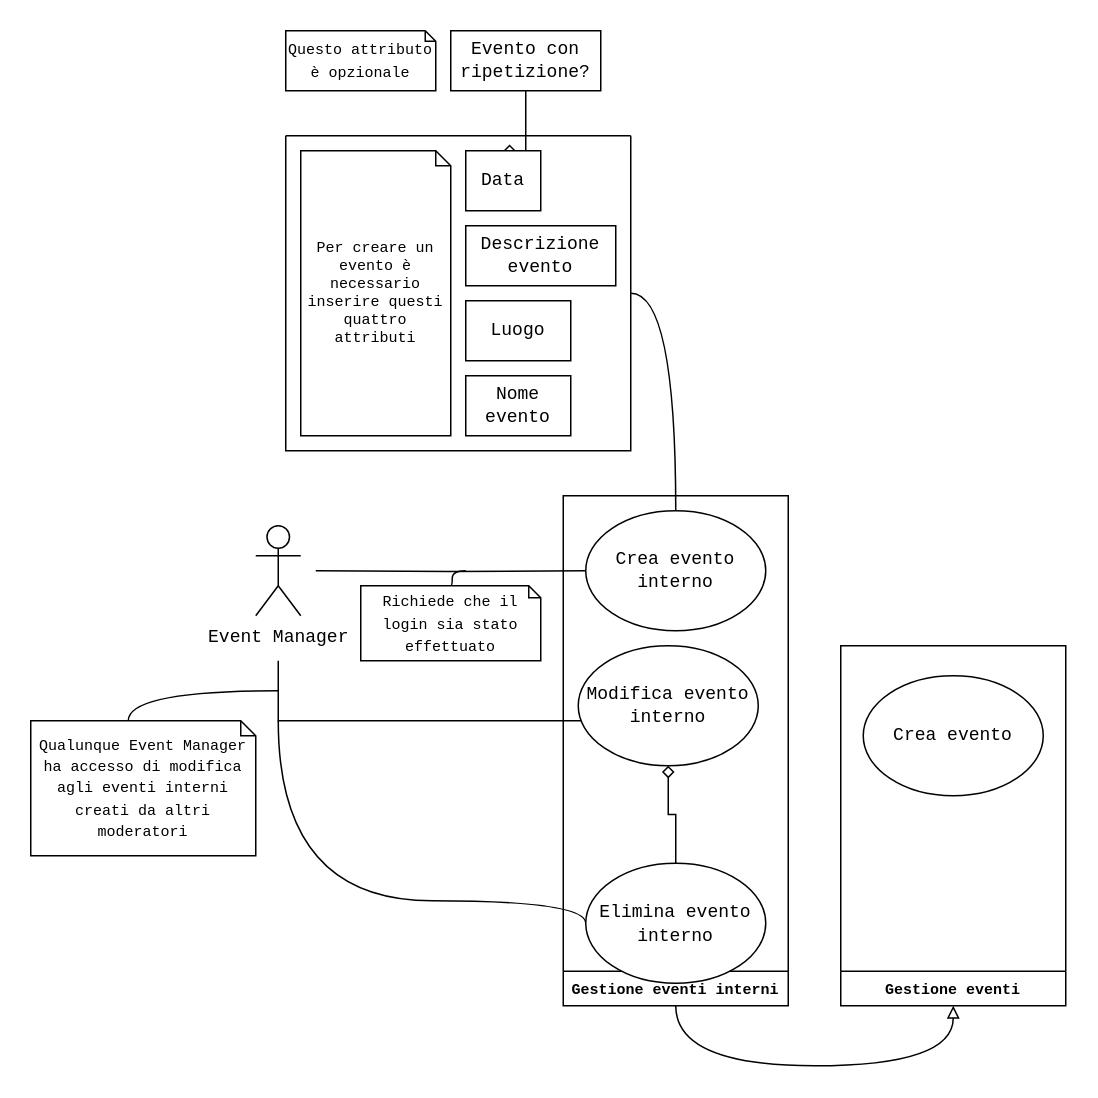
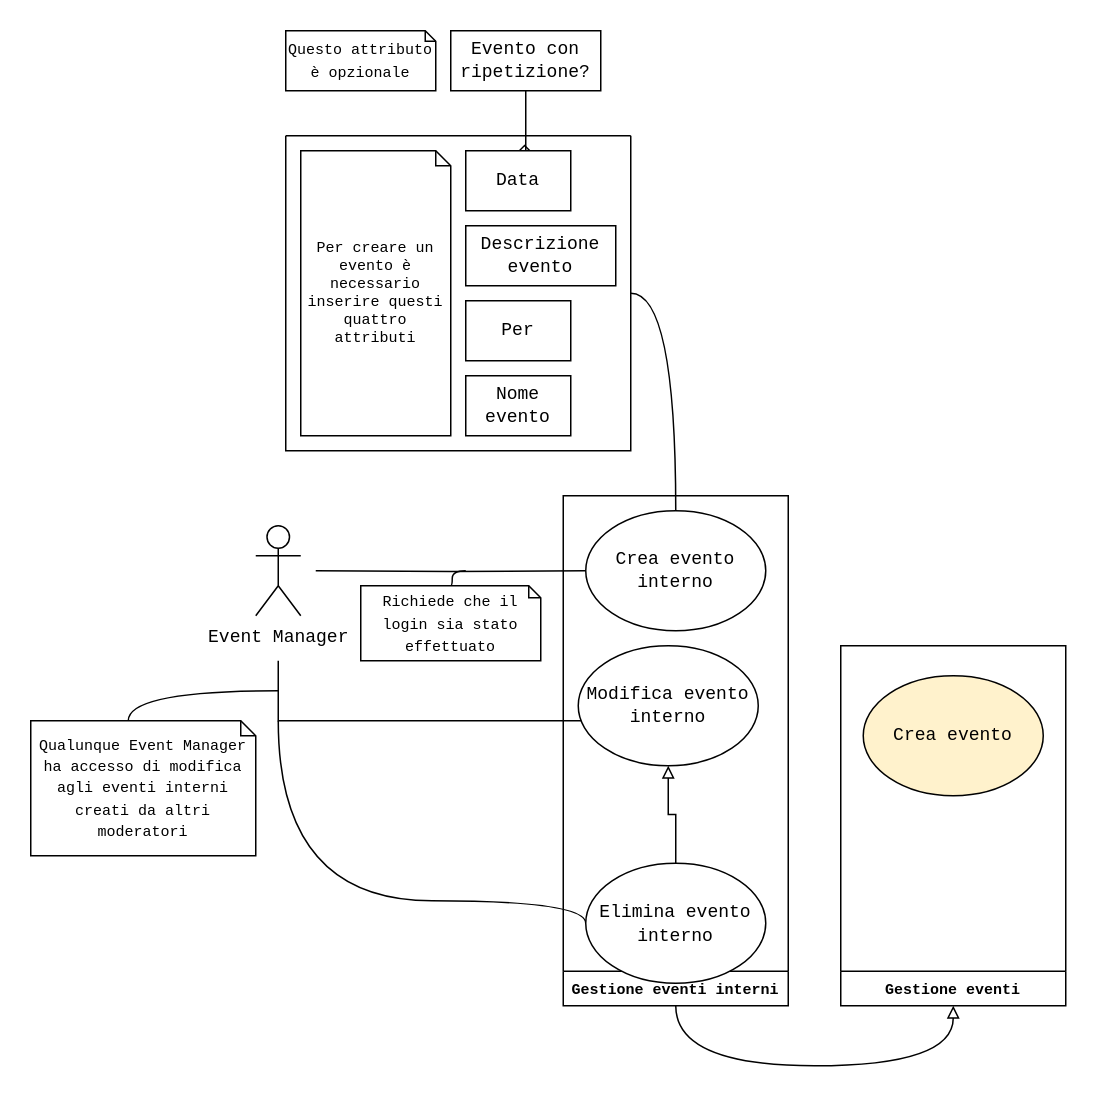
(503, 181) -> (518, 181)
(518, 331) -> (518, 331)
(953, 736) -> (953, 736)
(668, 779) -> (668, 779)
